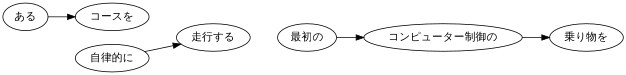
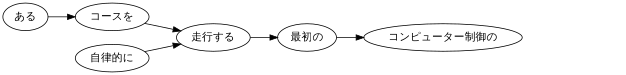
none -> (159, 26)
none -> (260, 37)
(586, 37) -> none
